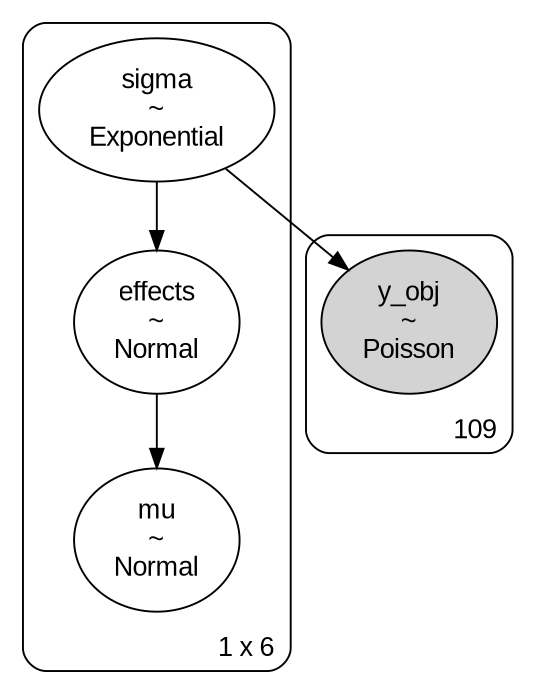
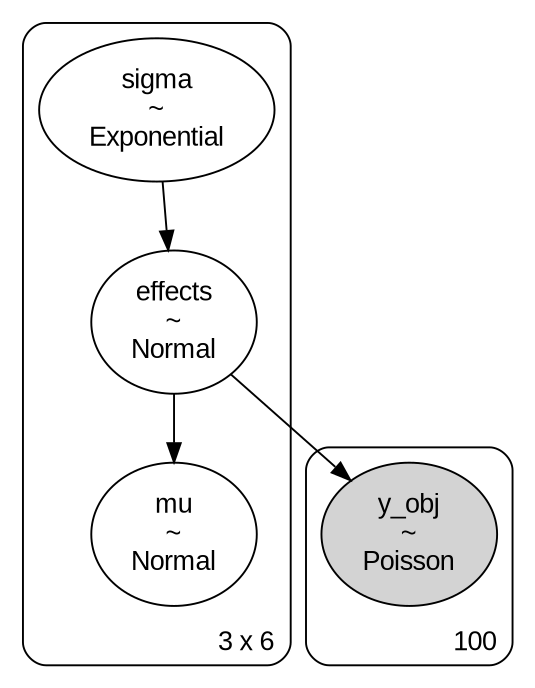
(277, 211) -> (278, 416)
(475, 431) -> (475, 643)
(247, 649) -> (247, 643)
